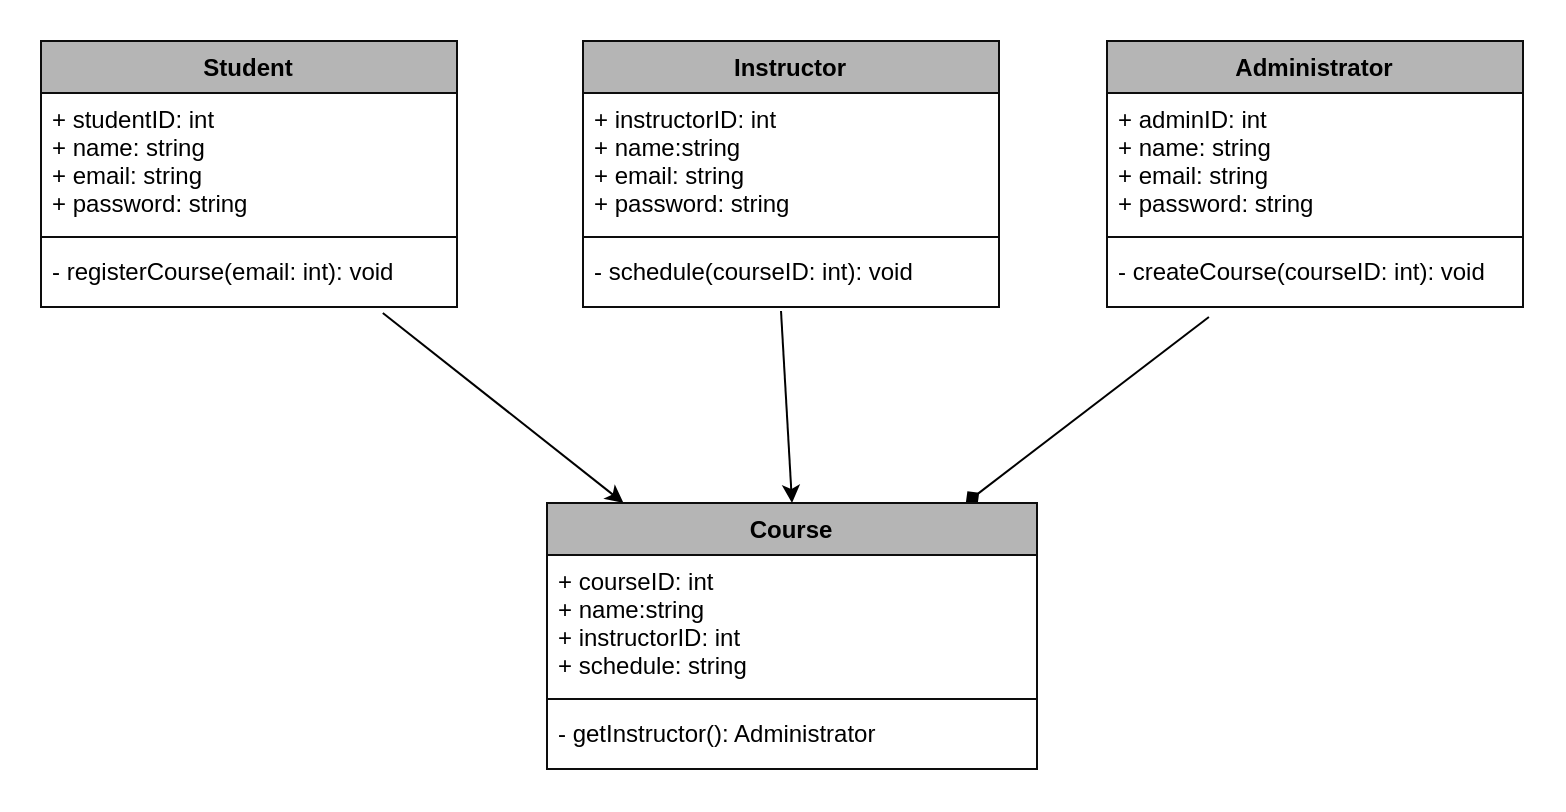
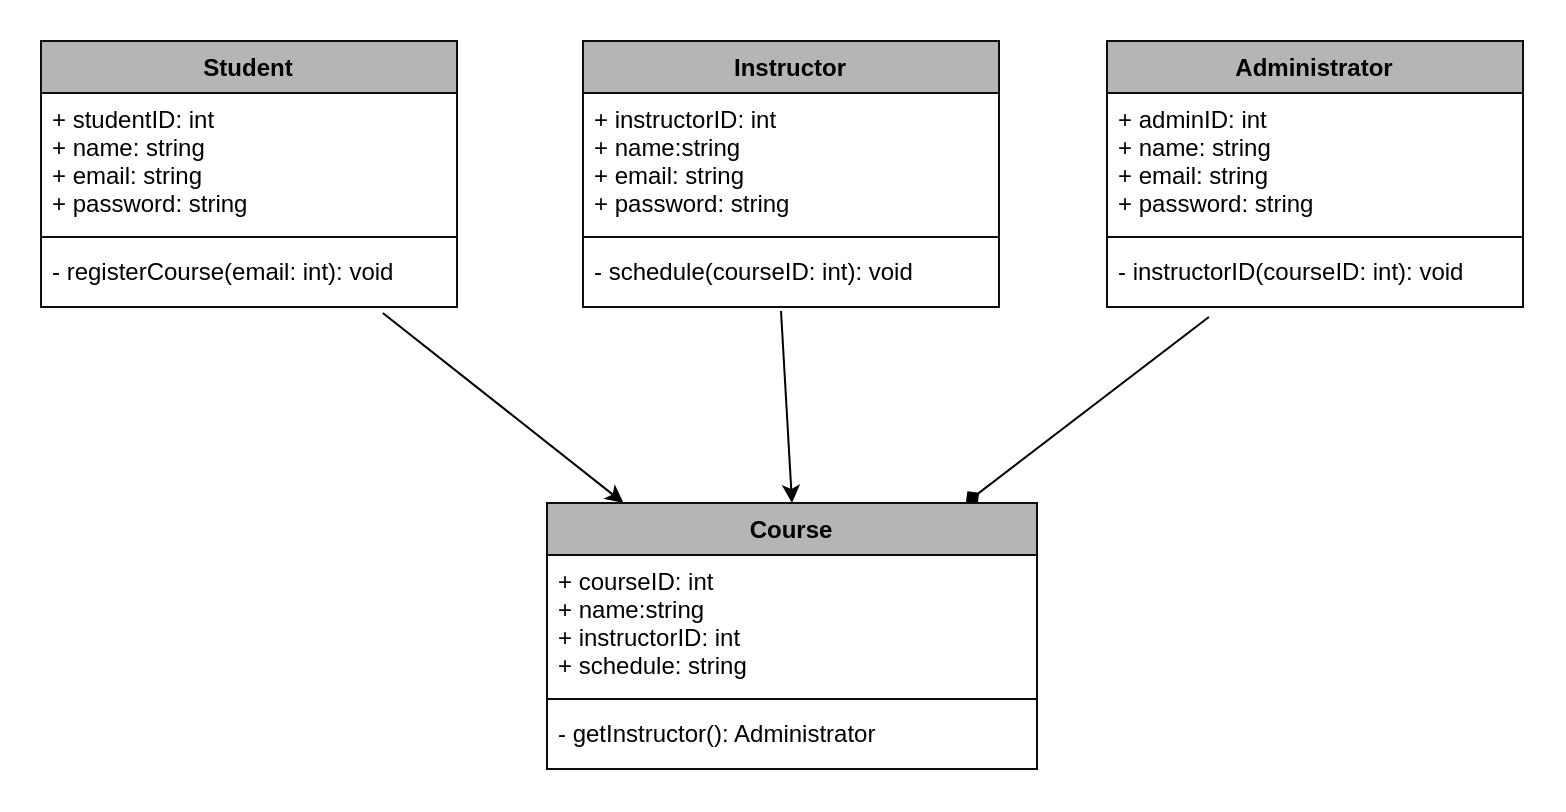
(1331, 272) -> (1328, 272)
